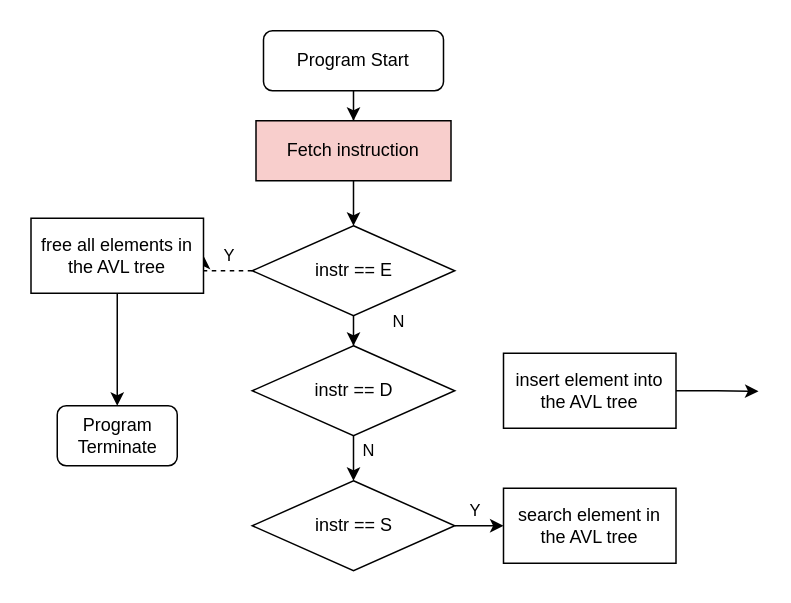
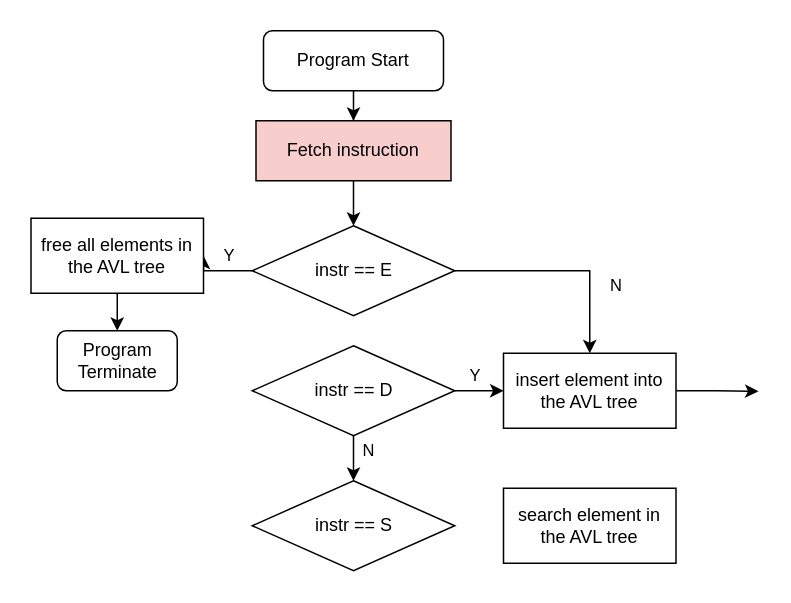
(228, 271) -> (228, 271)
(353, 336) -> (558, 271)
none -> (485, 391)
(117, 436) -> (117, 361)
(485, 526) -> none
